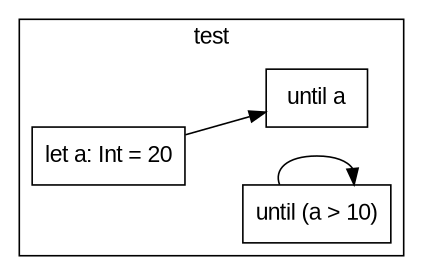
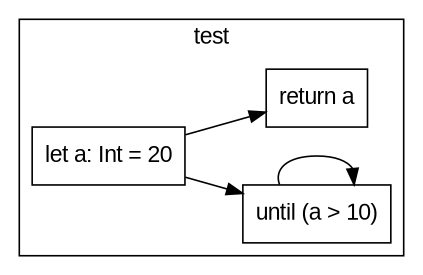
(317, 98) -> (317, 98)
none -> (206, 183)
